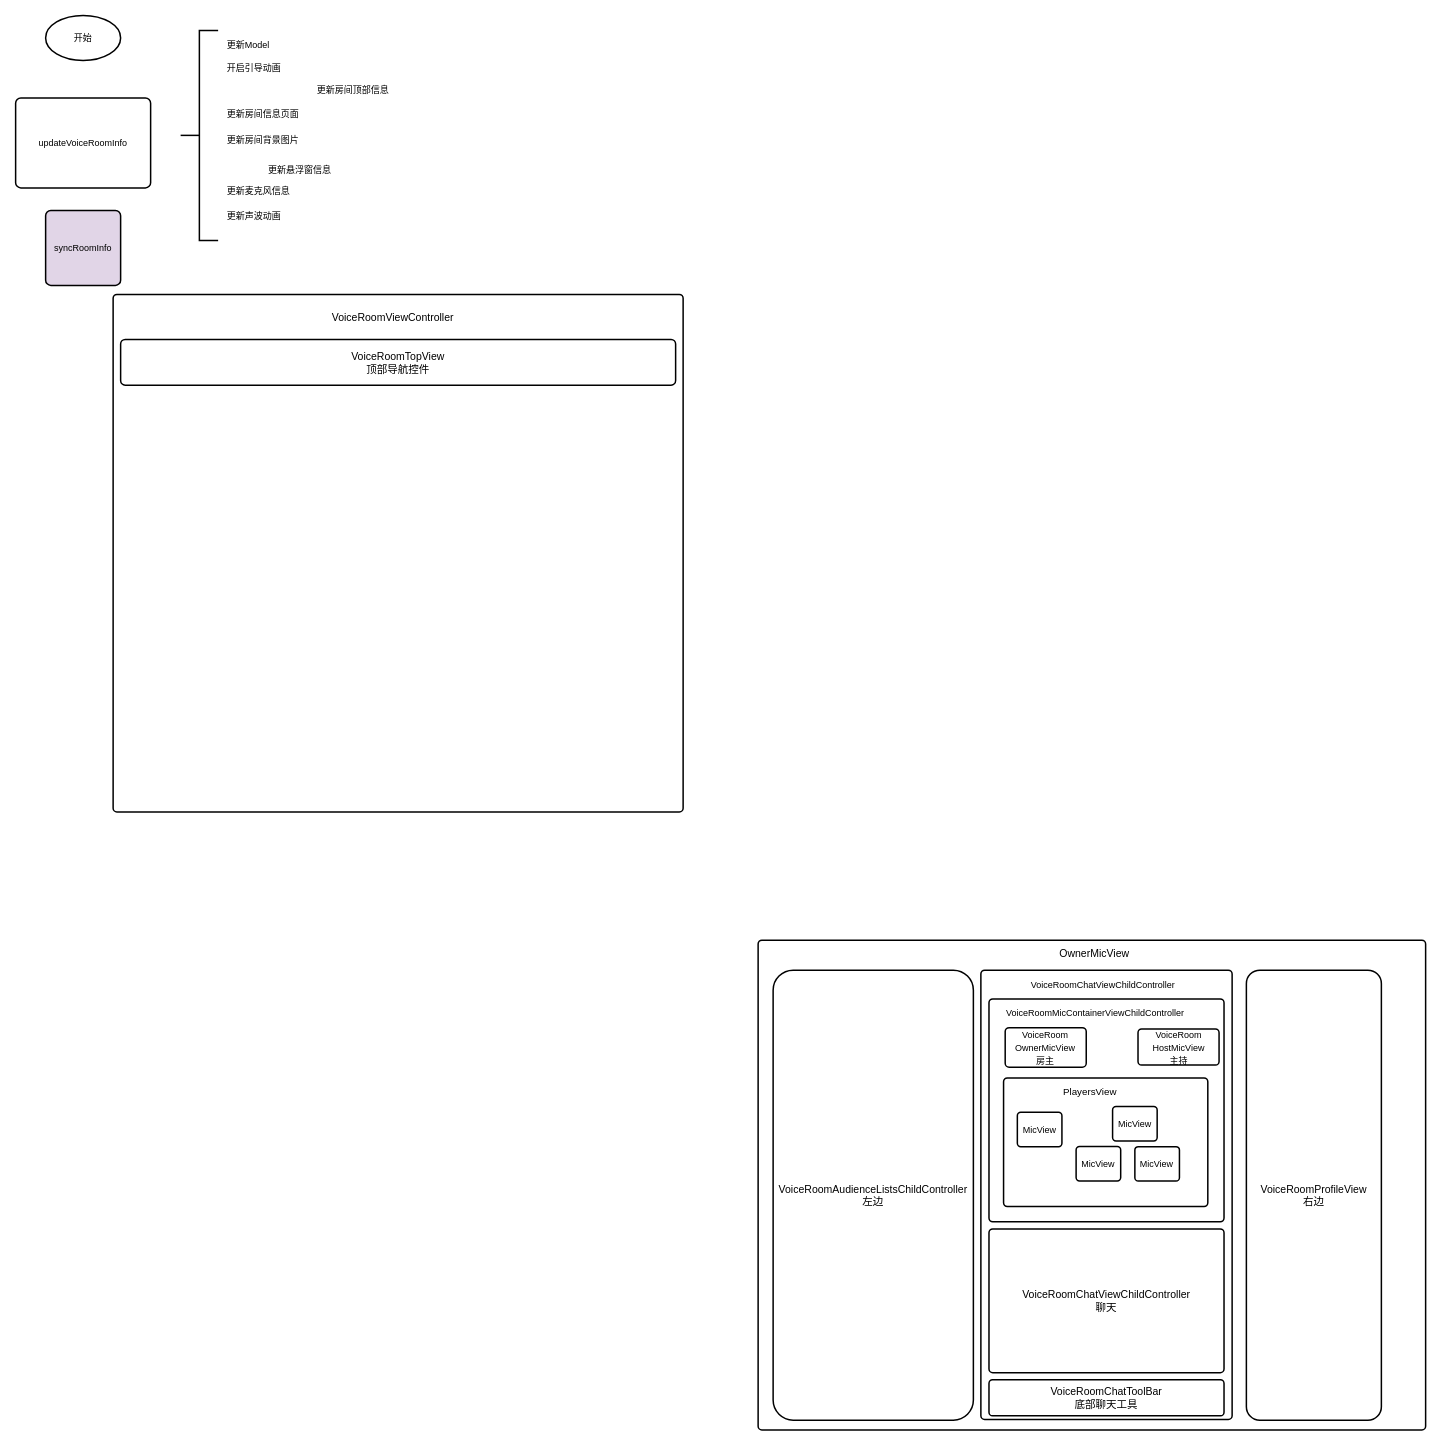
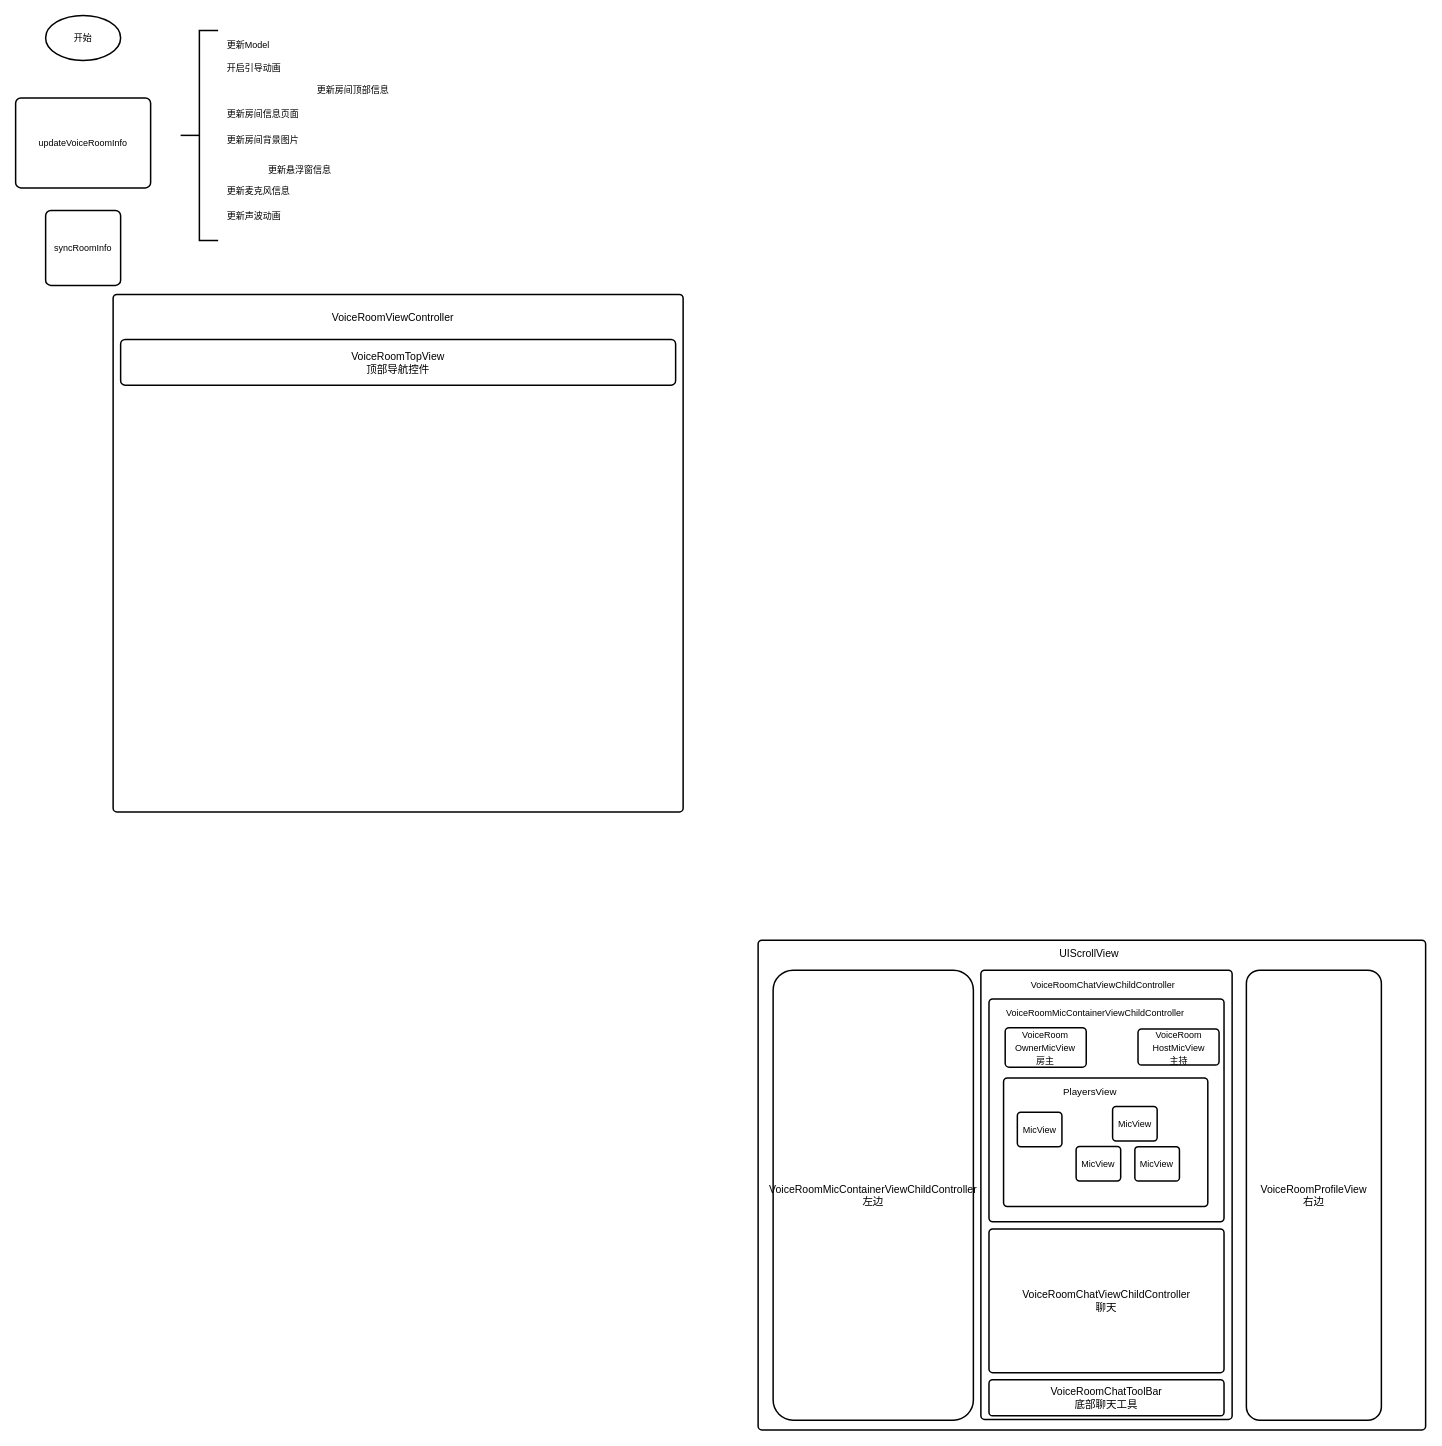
(83, 248) -> (83, 248)
(1092, 954) -> (1091, 954)
(873, 1195) -> (873, 1195)
